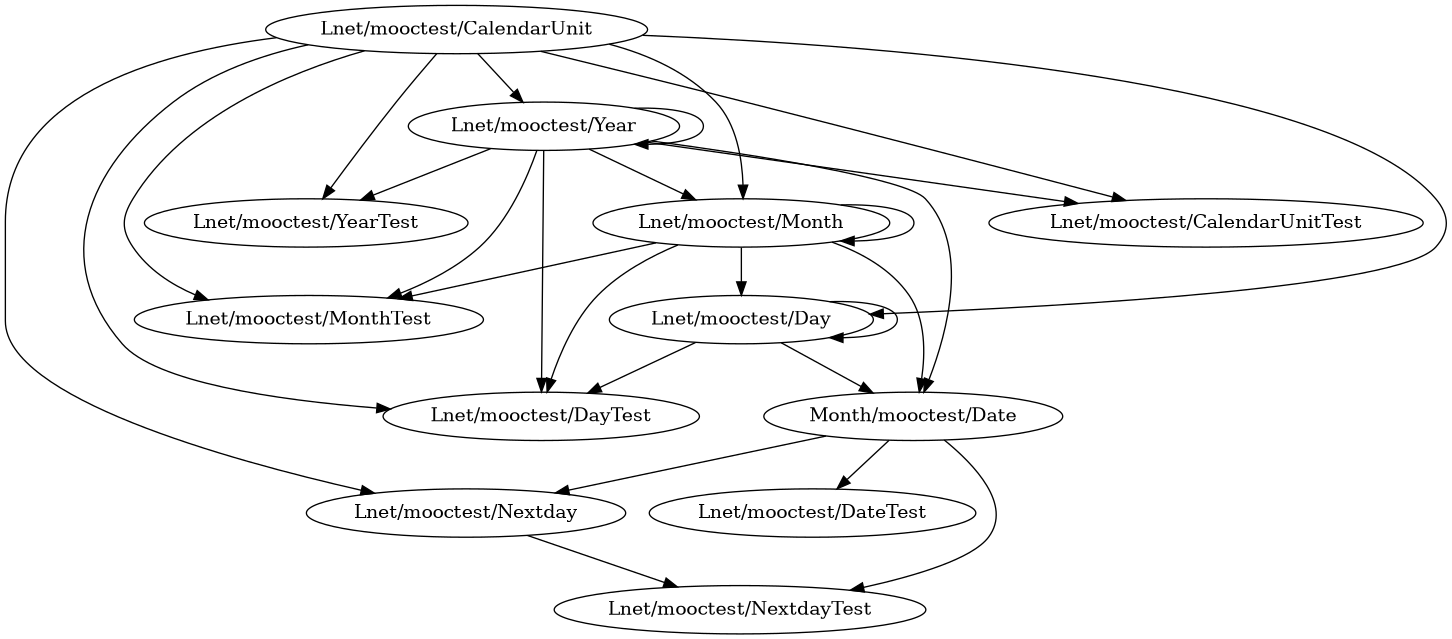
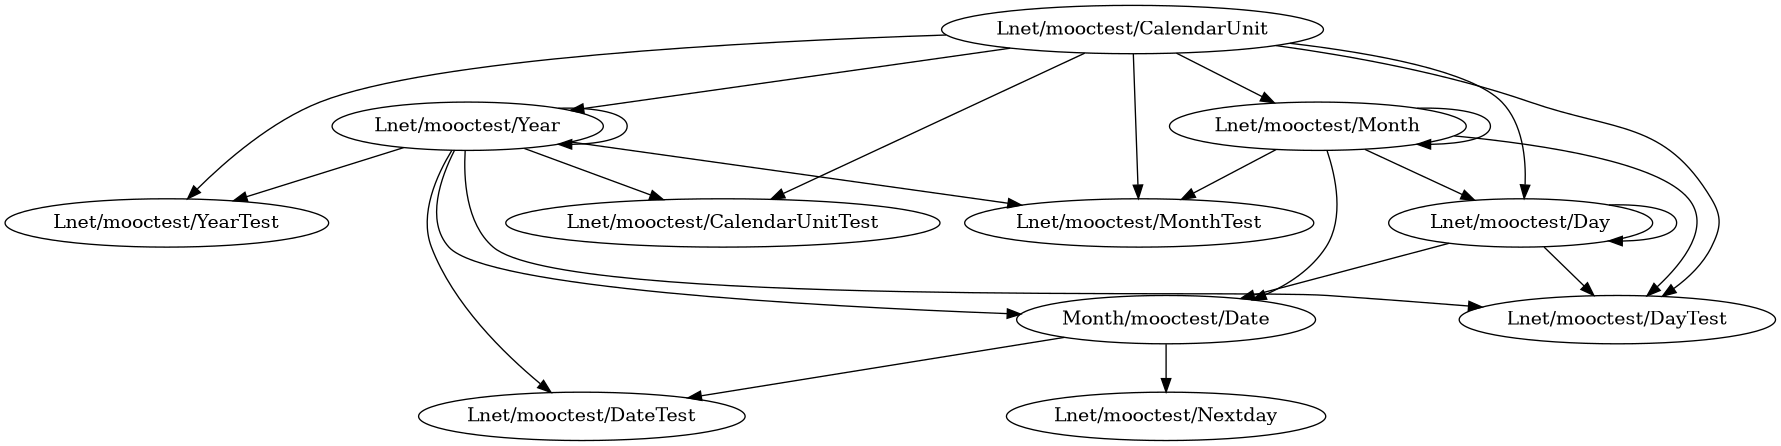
(636, 172) -> (448, 280)
(5, 296) -> none
(740, 610) -> none
